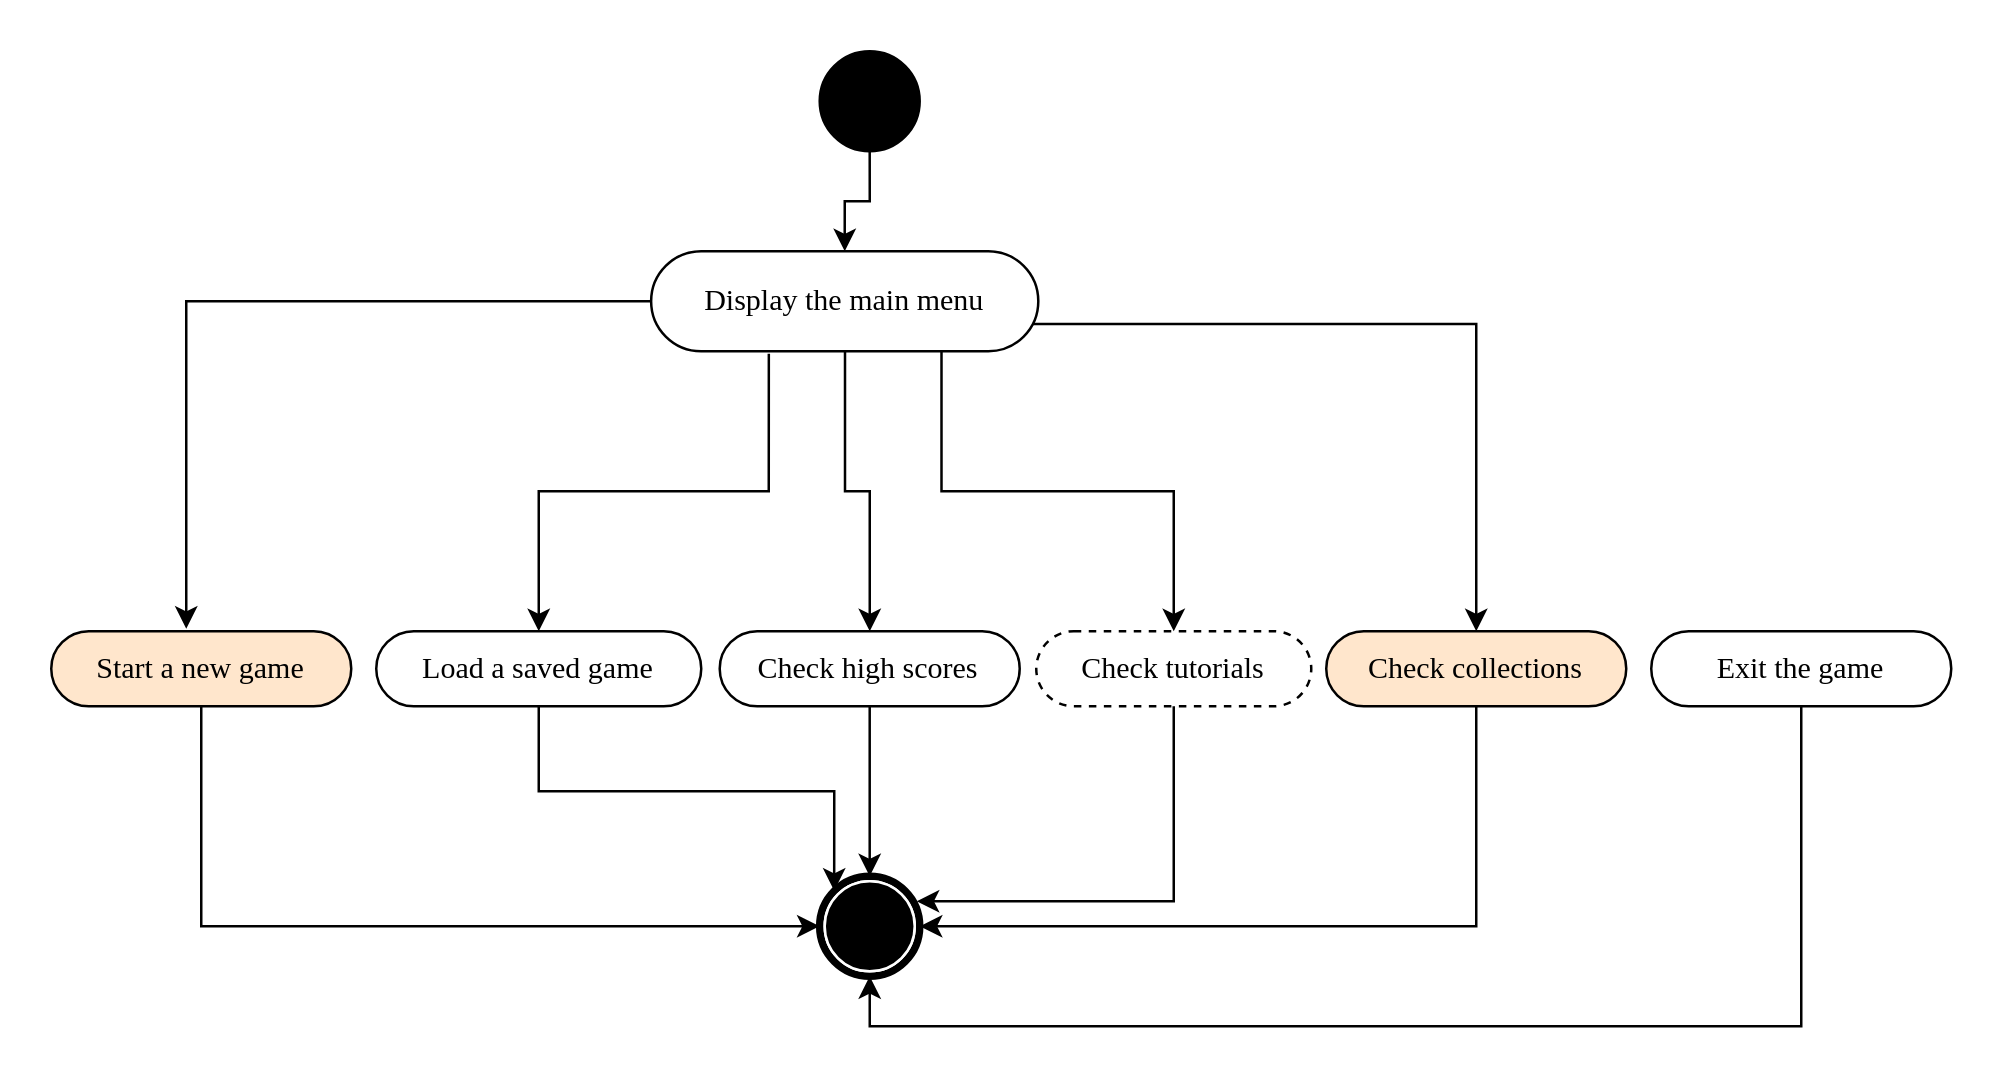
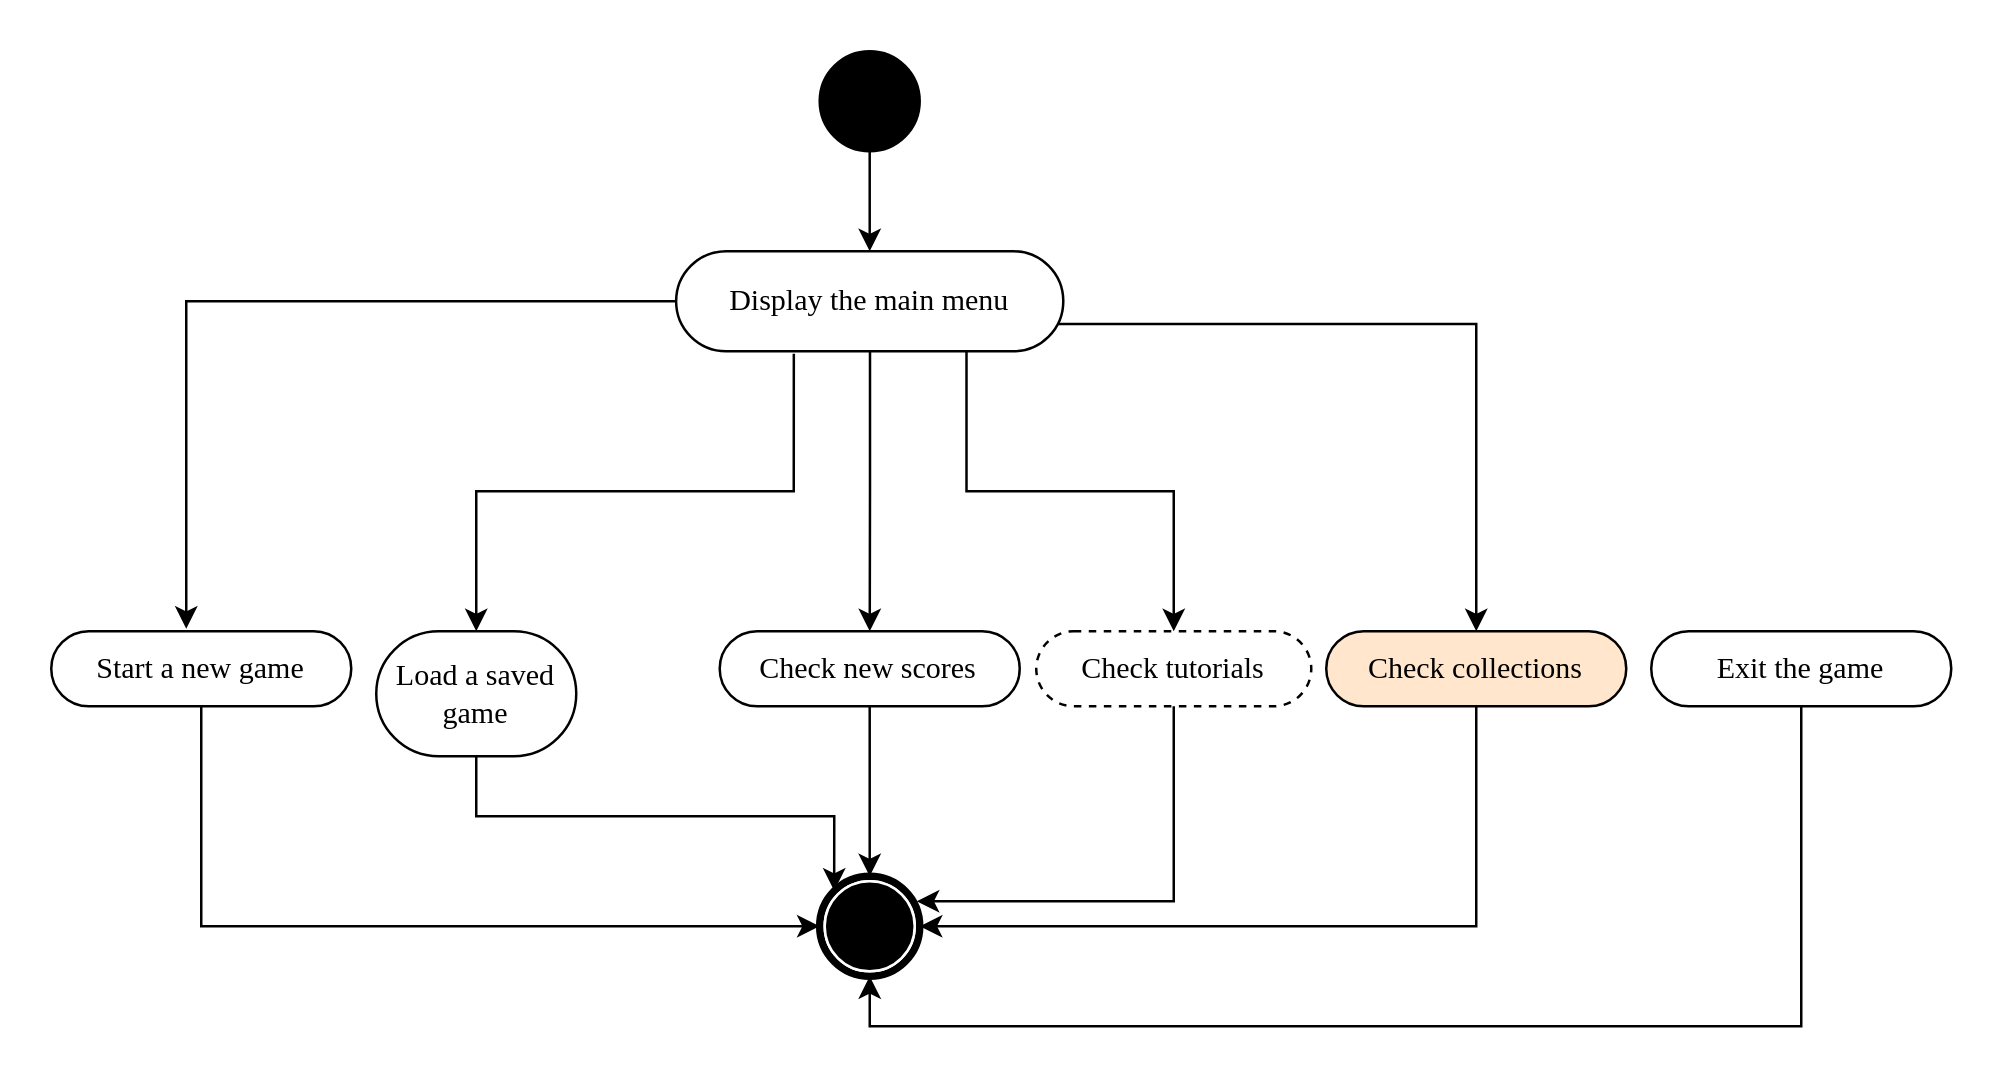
(845, 301) -> (870, 301)
(201, 669) -> (201, 669)
(539, 669) -> (476, 694)
(869, 669) -> (869, 669)
